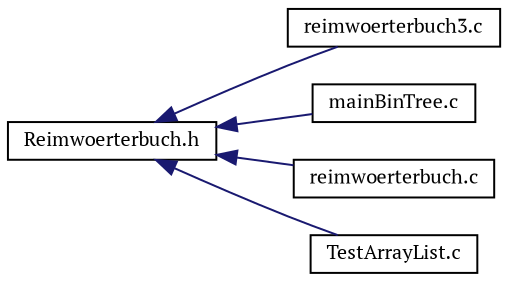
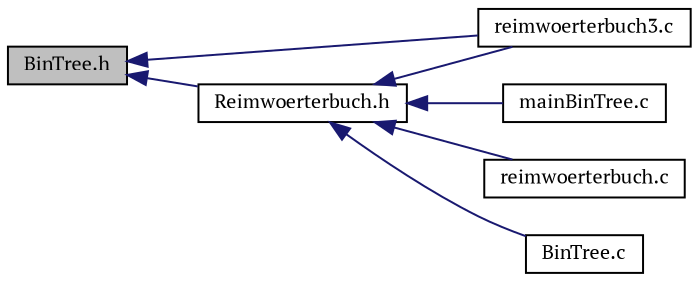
none -> (67, 65)
(394, 254) -> (585, 254)
